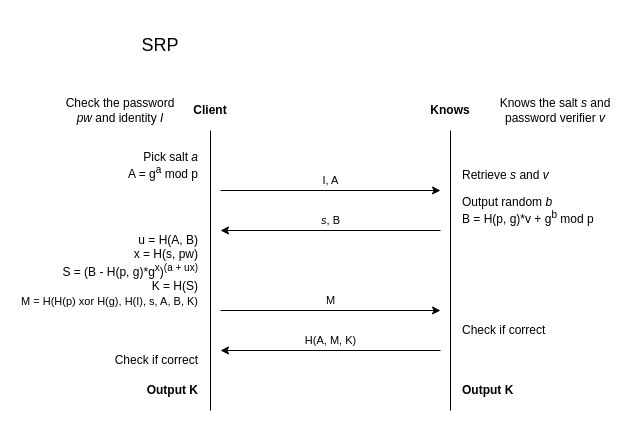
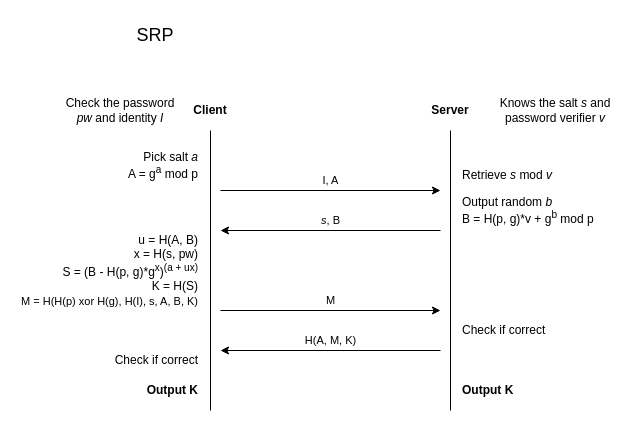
(161, 46) -> (156, 36)
(451, 111) -> (451, 111)
(513, 176) -> (513, 176)
